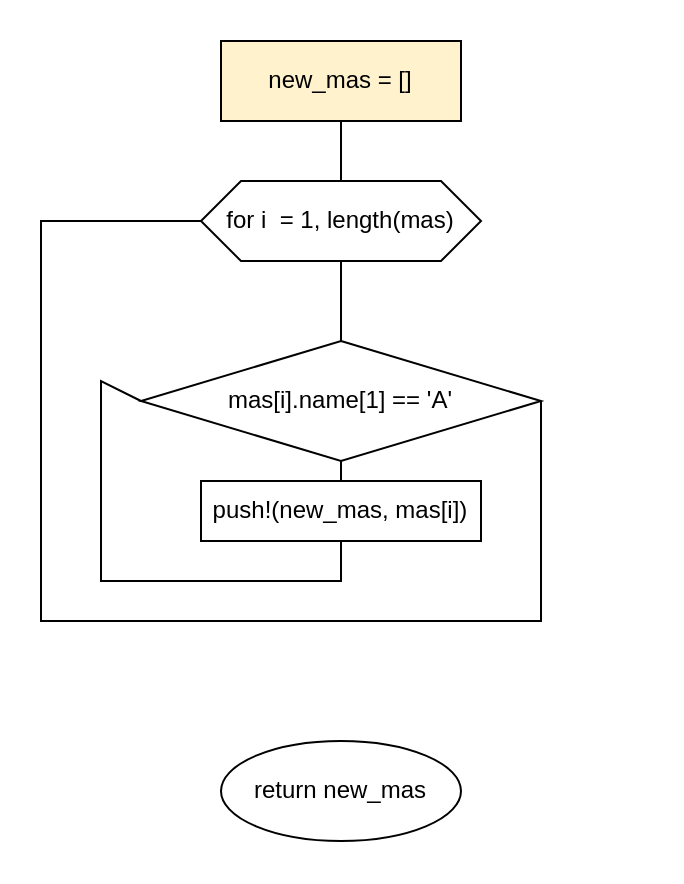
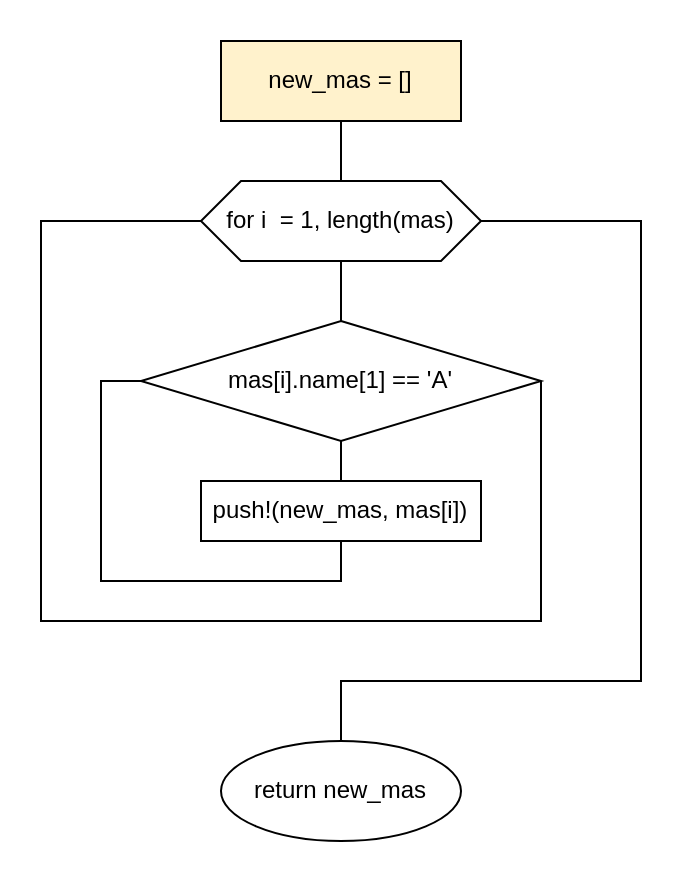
(341, 401) -> (341, 381)
none -> (641, 551)
